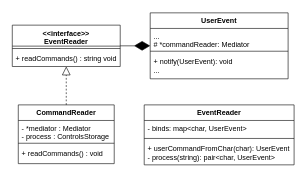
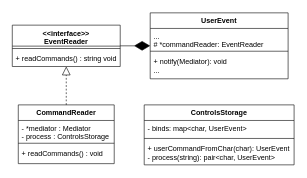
(157, 36) -> (157, 36)
(199, 62) -> (196, 62)
(219, 113) -> (219, 113)
